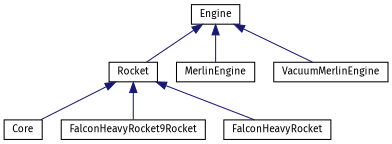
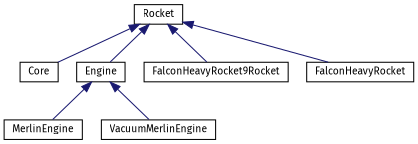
(170, 46) -> (126, 47)
